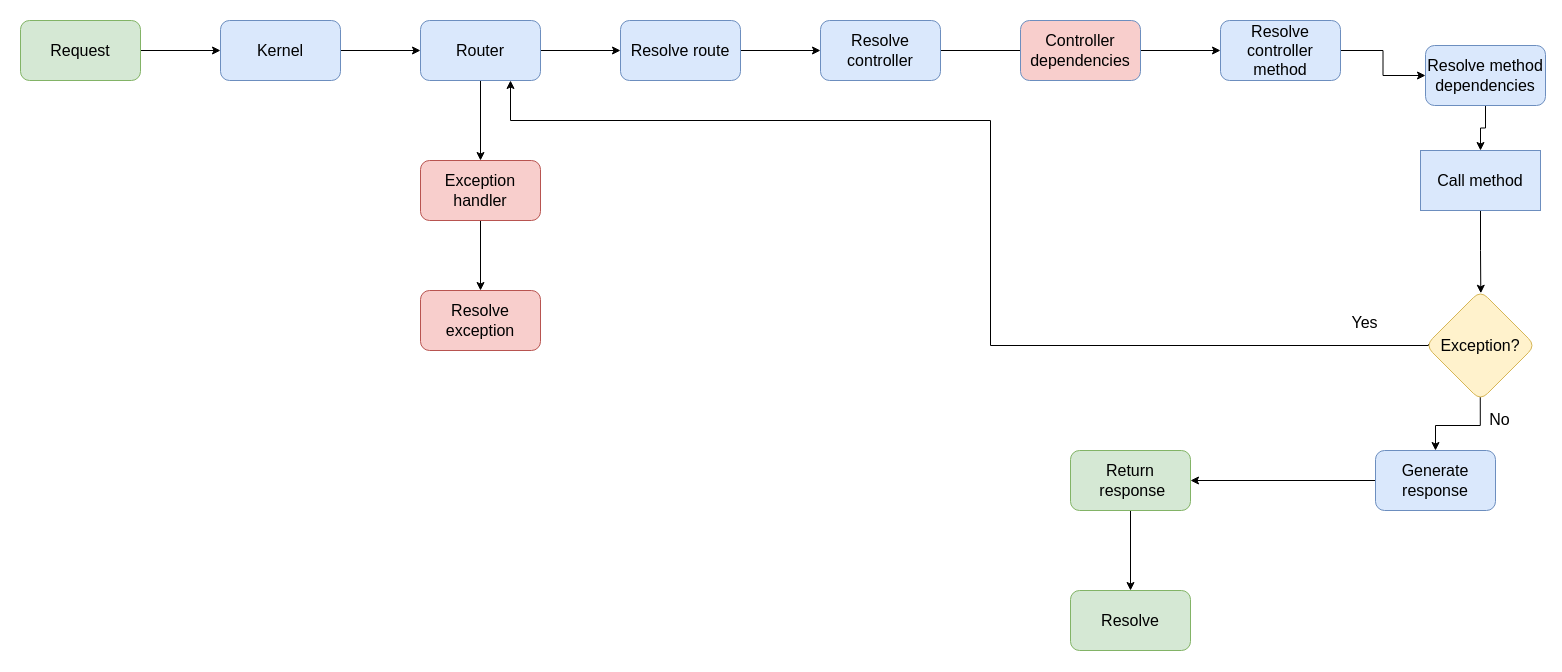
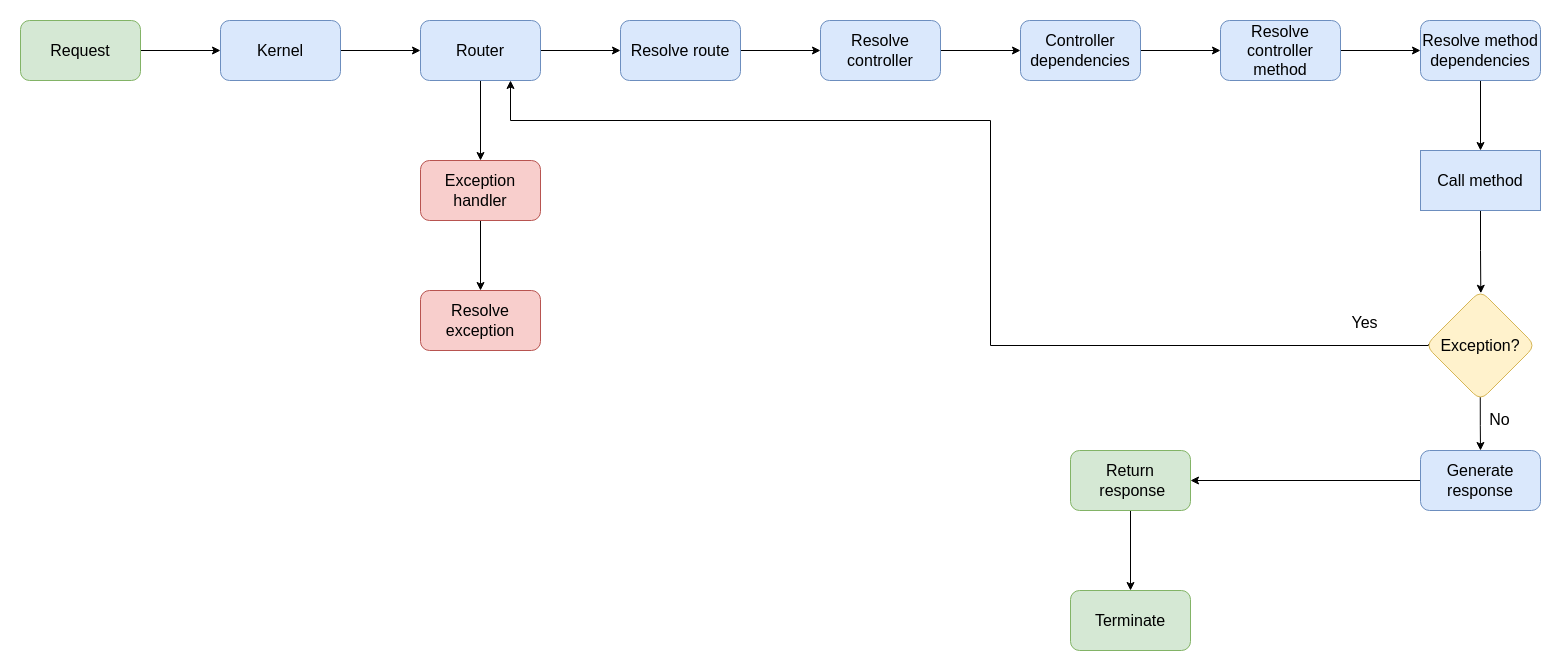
(1015, 51) -> (1012, 51)
(1081, 51) -> (1081, 51)
(1486, 76) -> (1481, 51)
(1436, 481) -> (1481, 481)
(1131, 621) -> (1131, 621)
